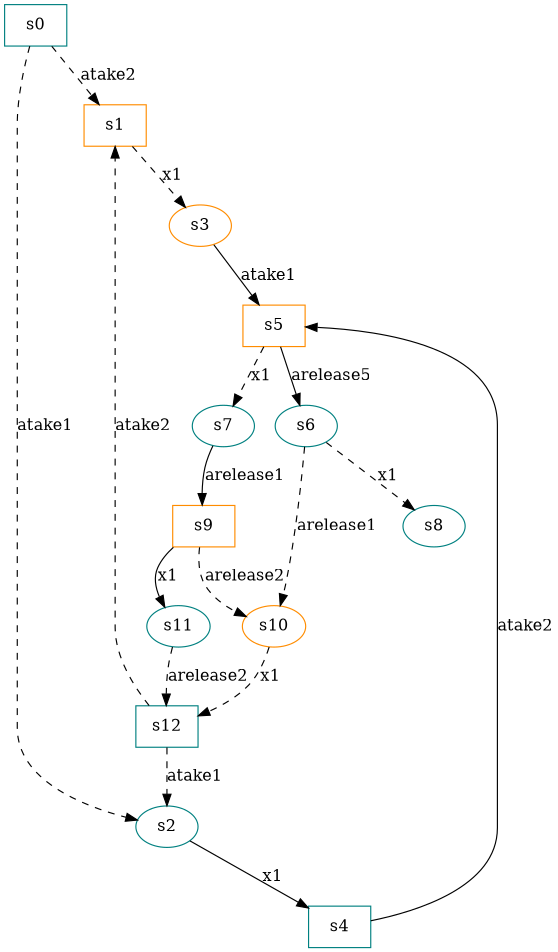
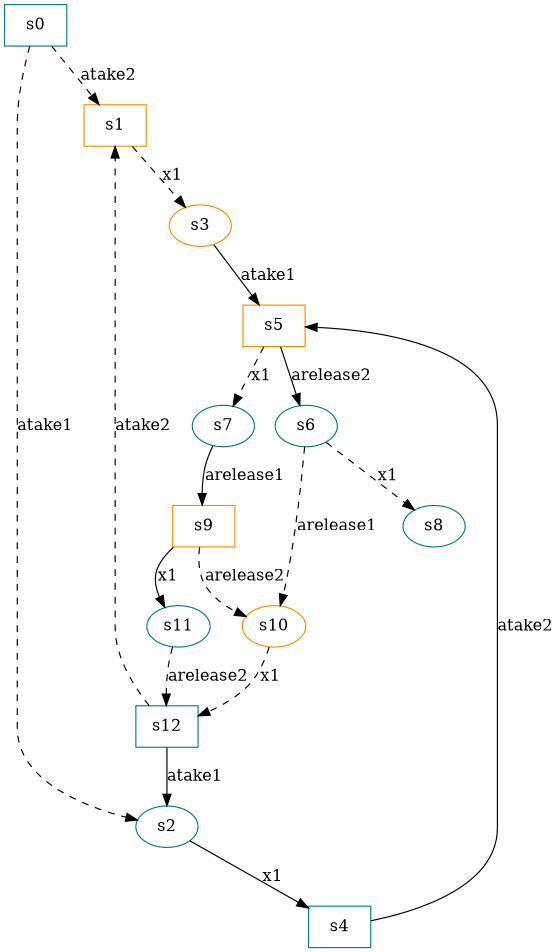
(332, 376) -> (332, 376)
(167, 771) -> (167, 771)
